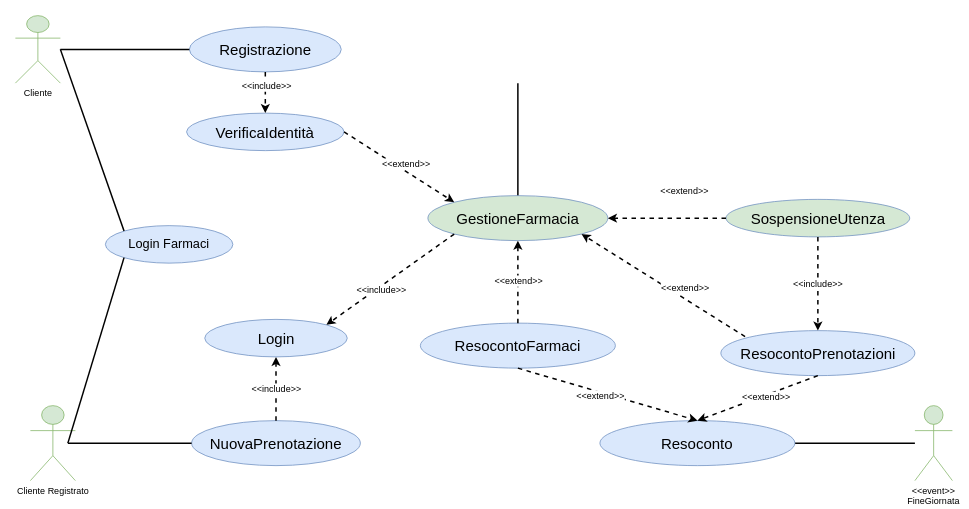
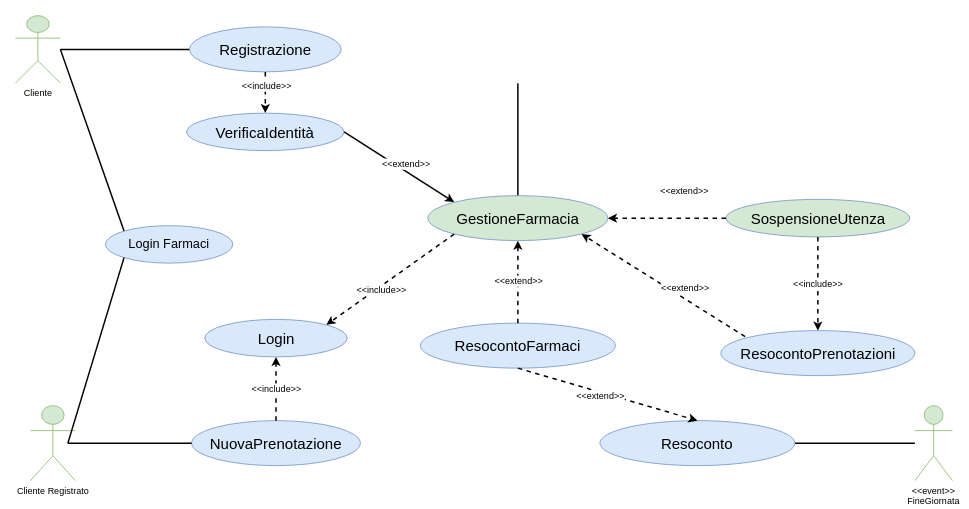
(424, 183) -> (424, 183)
(785, 388) -> none
